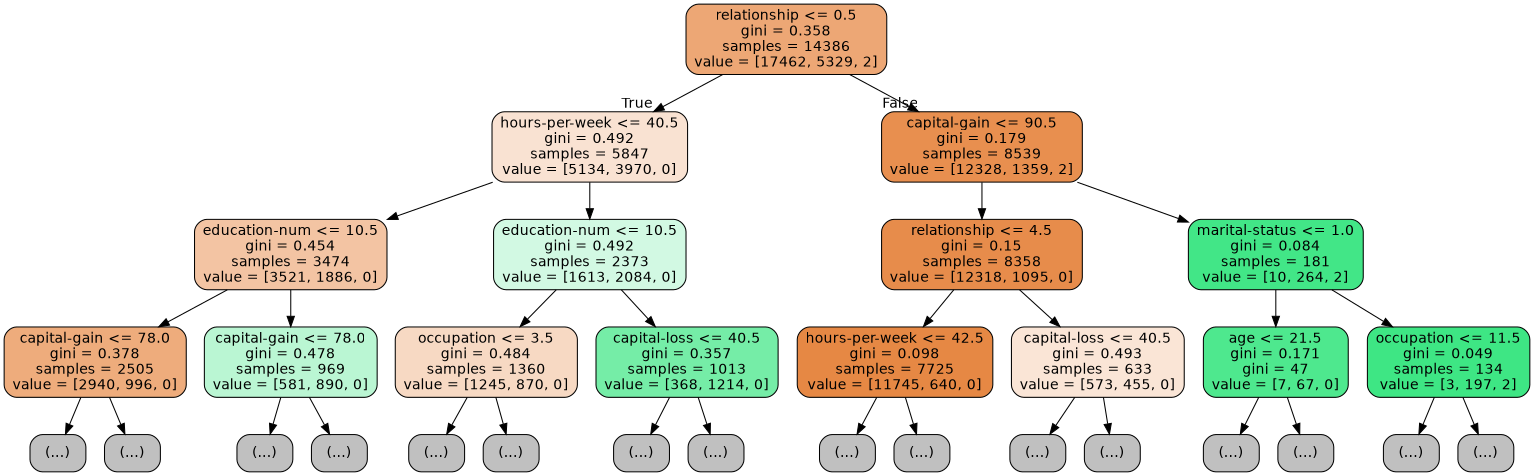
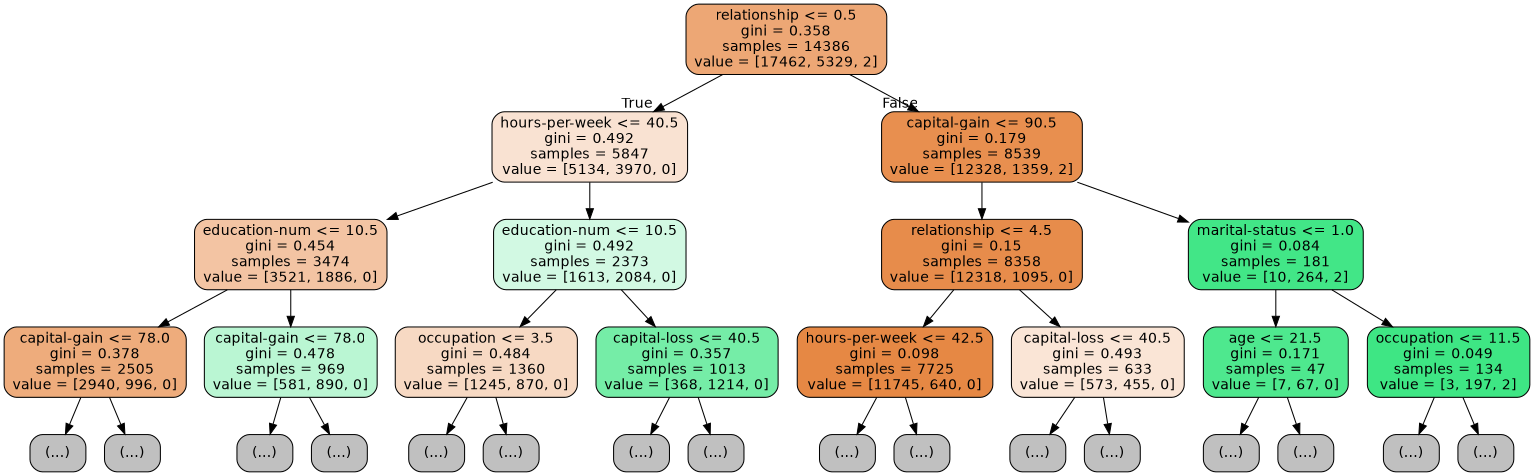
(1276, 362) -> (1276, 362)
